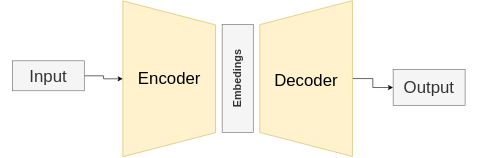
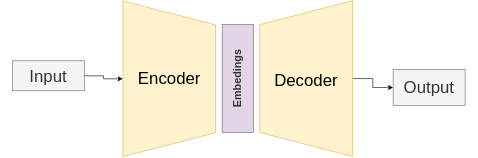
(238, 78) -> (238, 78)
